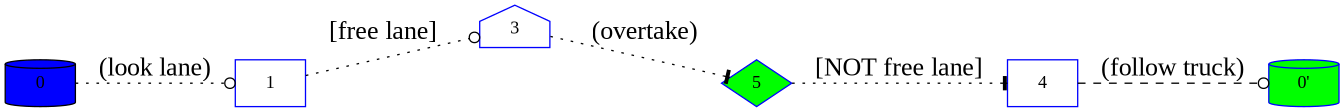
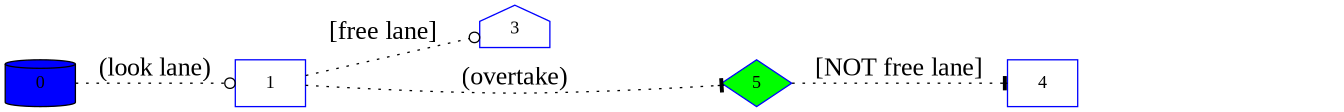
(637, 56) -> (512, 93)
(1304, 83) -> none
